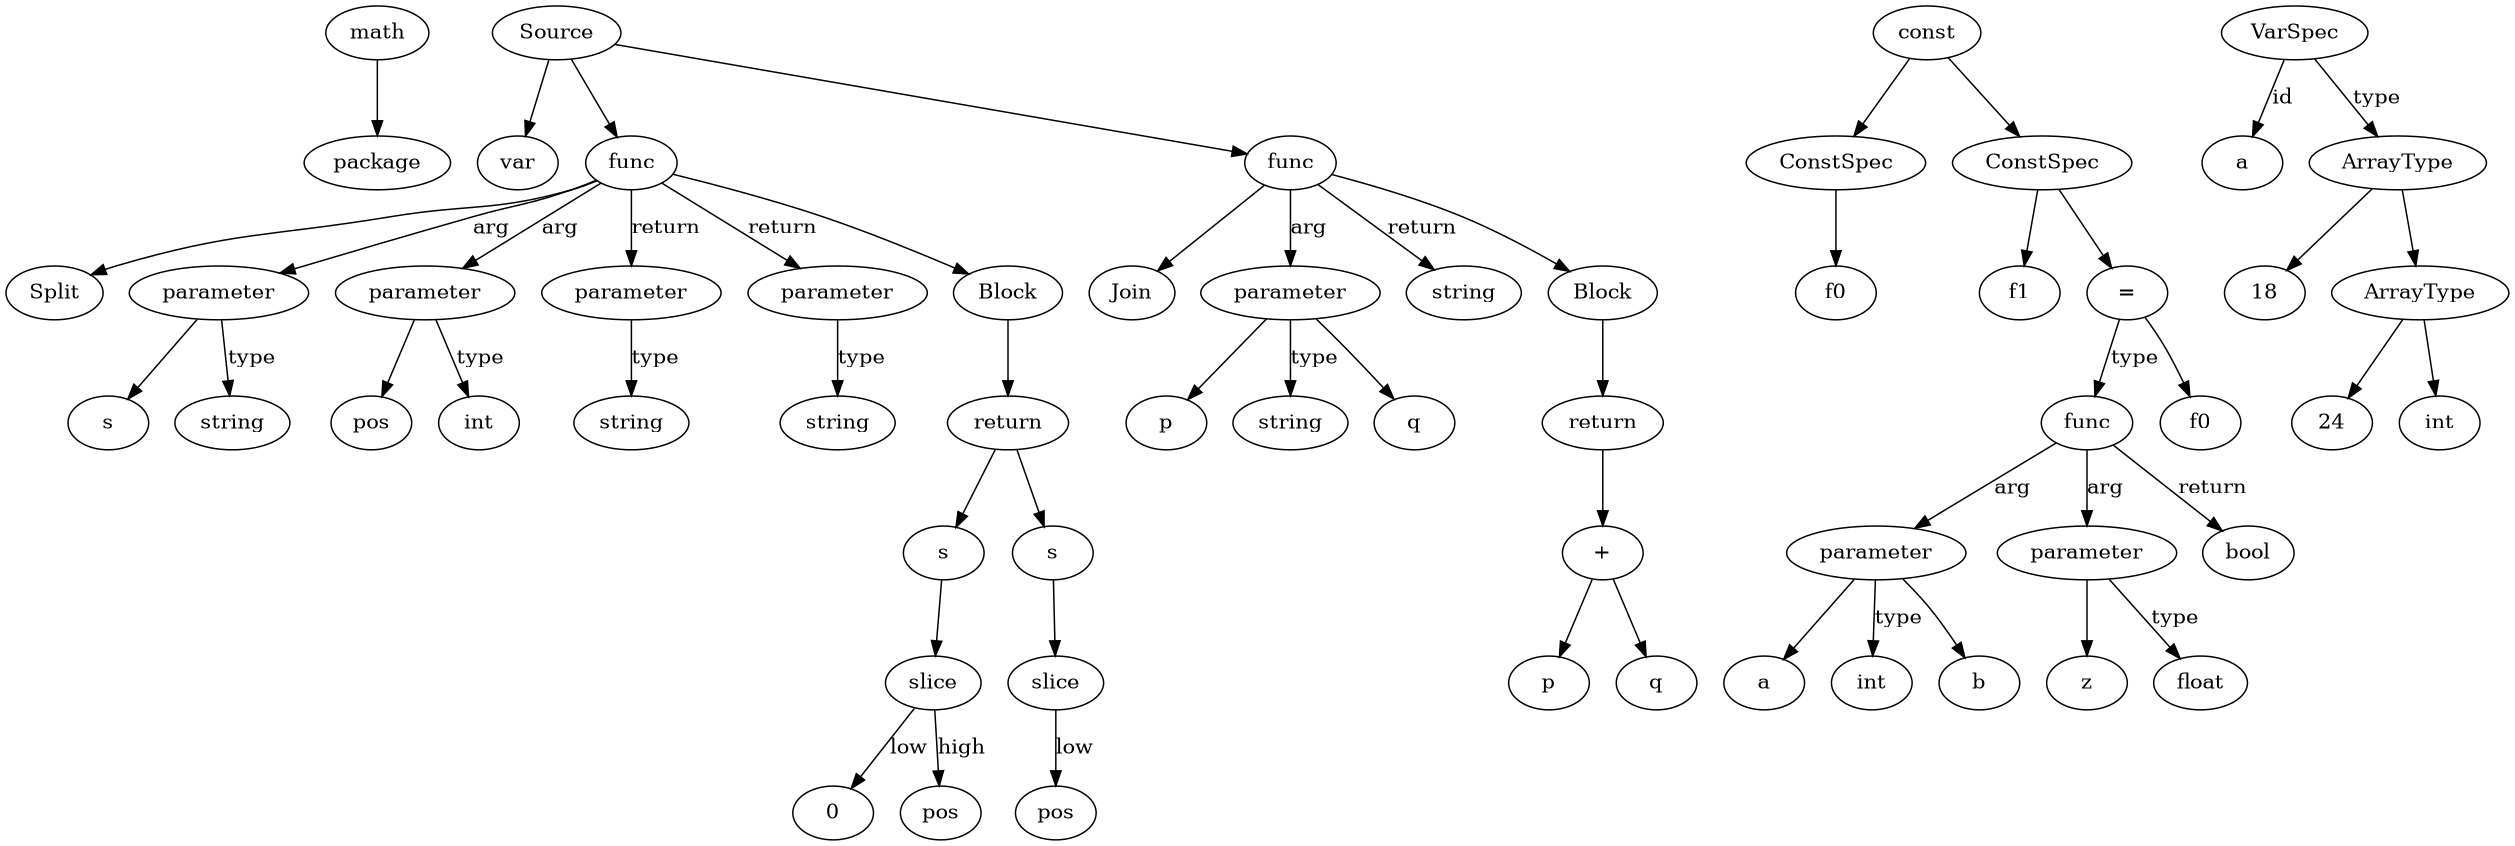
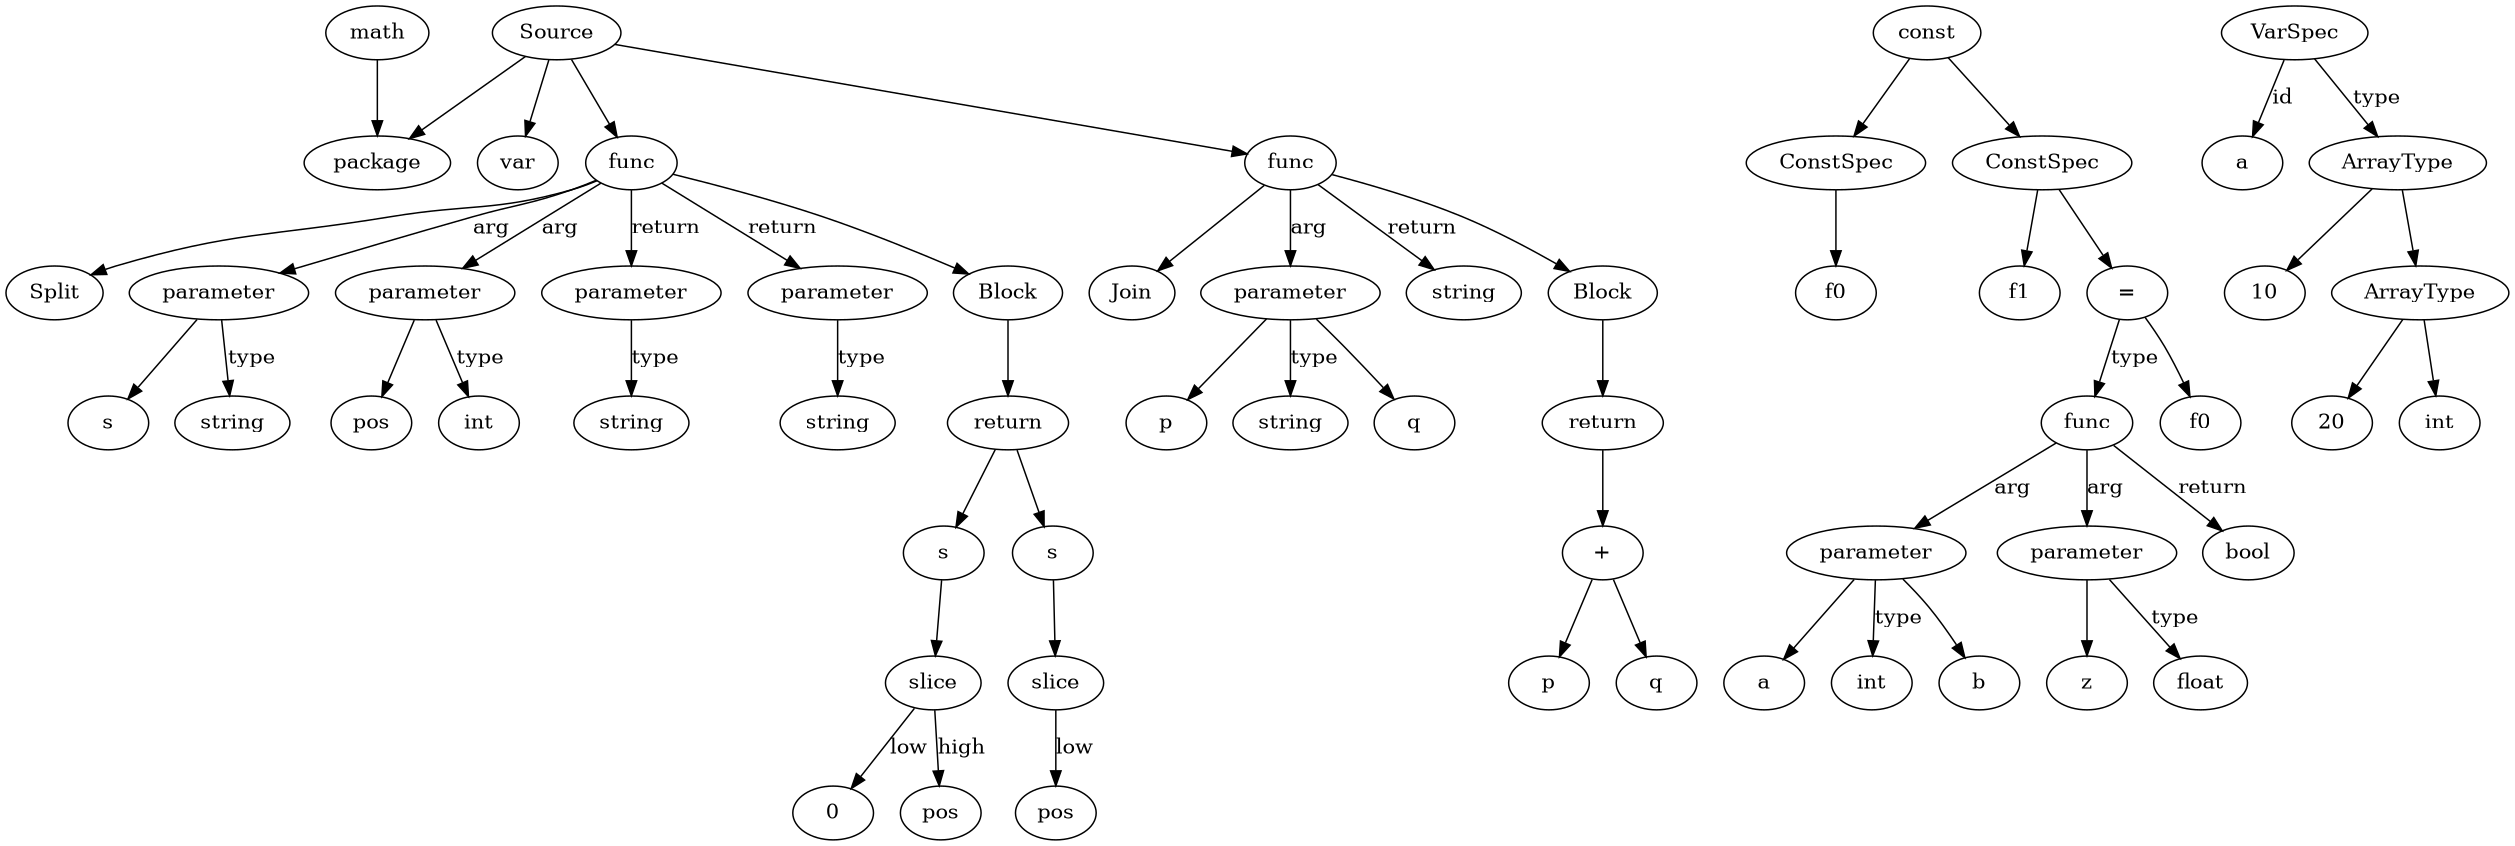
none -> (474, 93)
(2265, 293) -> (2265, 293)
(2332, 423) -> (2332, 423)
